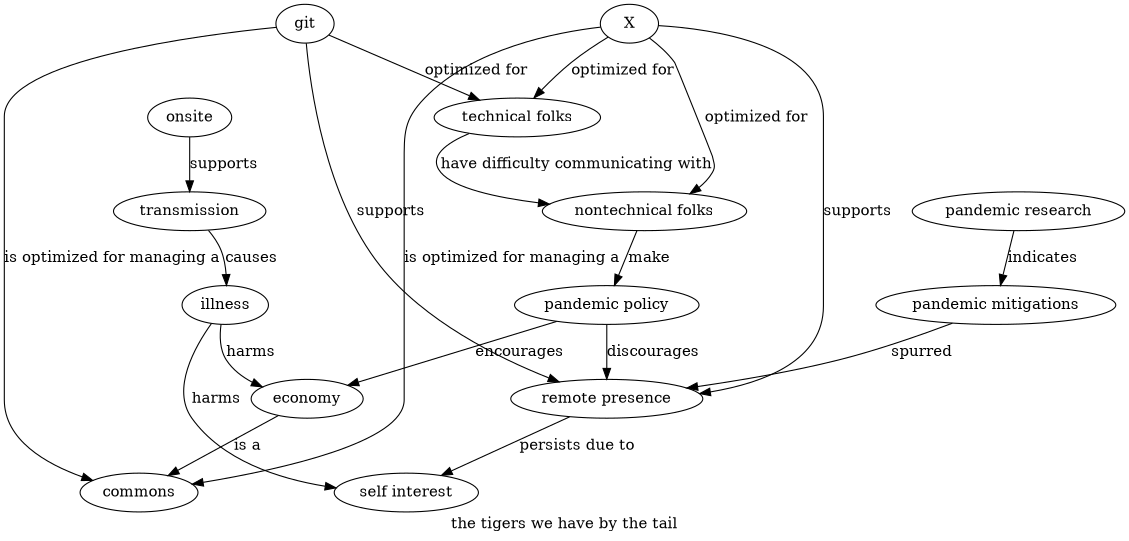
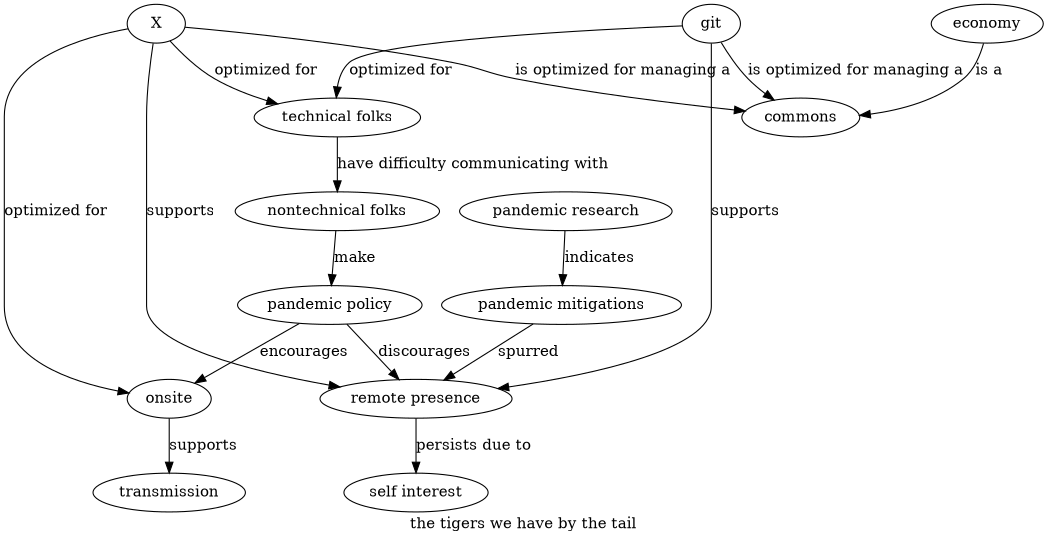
(694, 110) -> (4, 206)
(225, 305) -> none
(458, 352) -> (252, 351)
